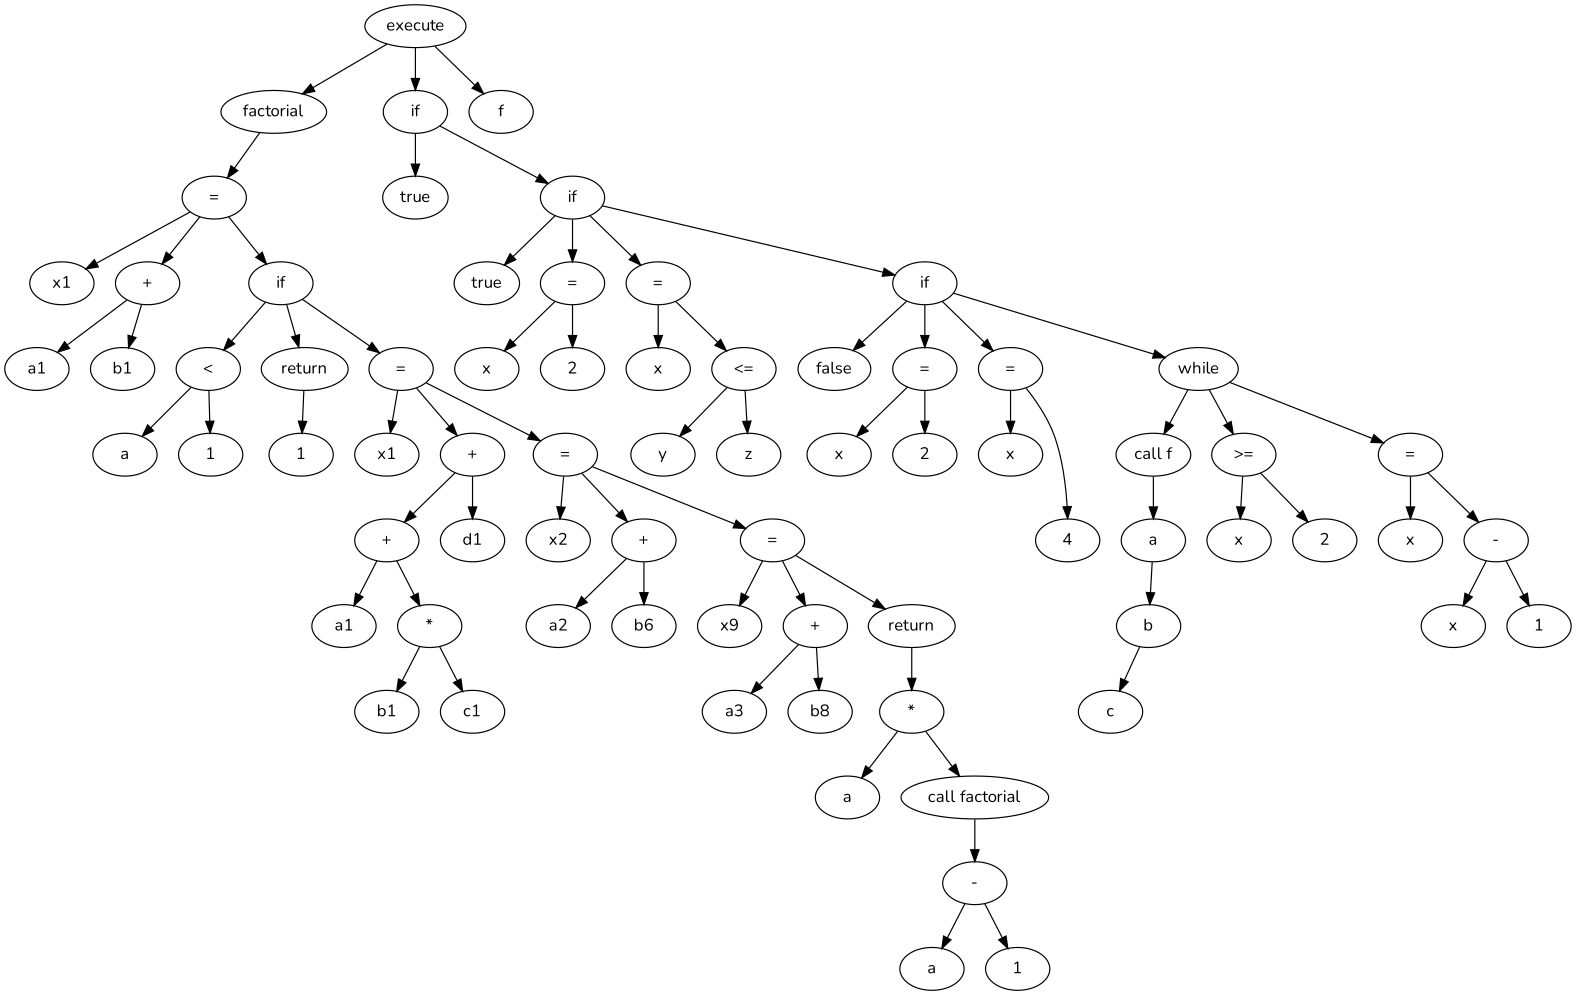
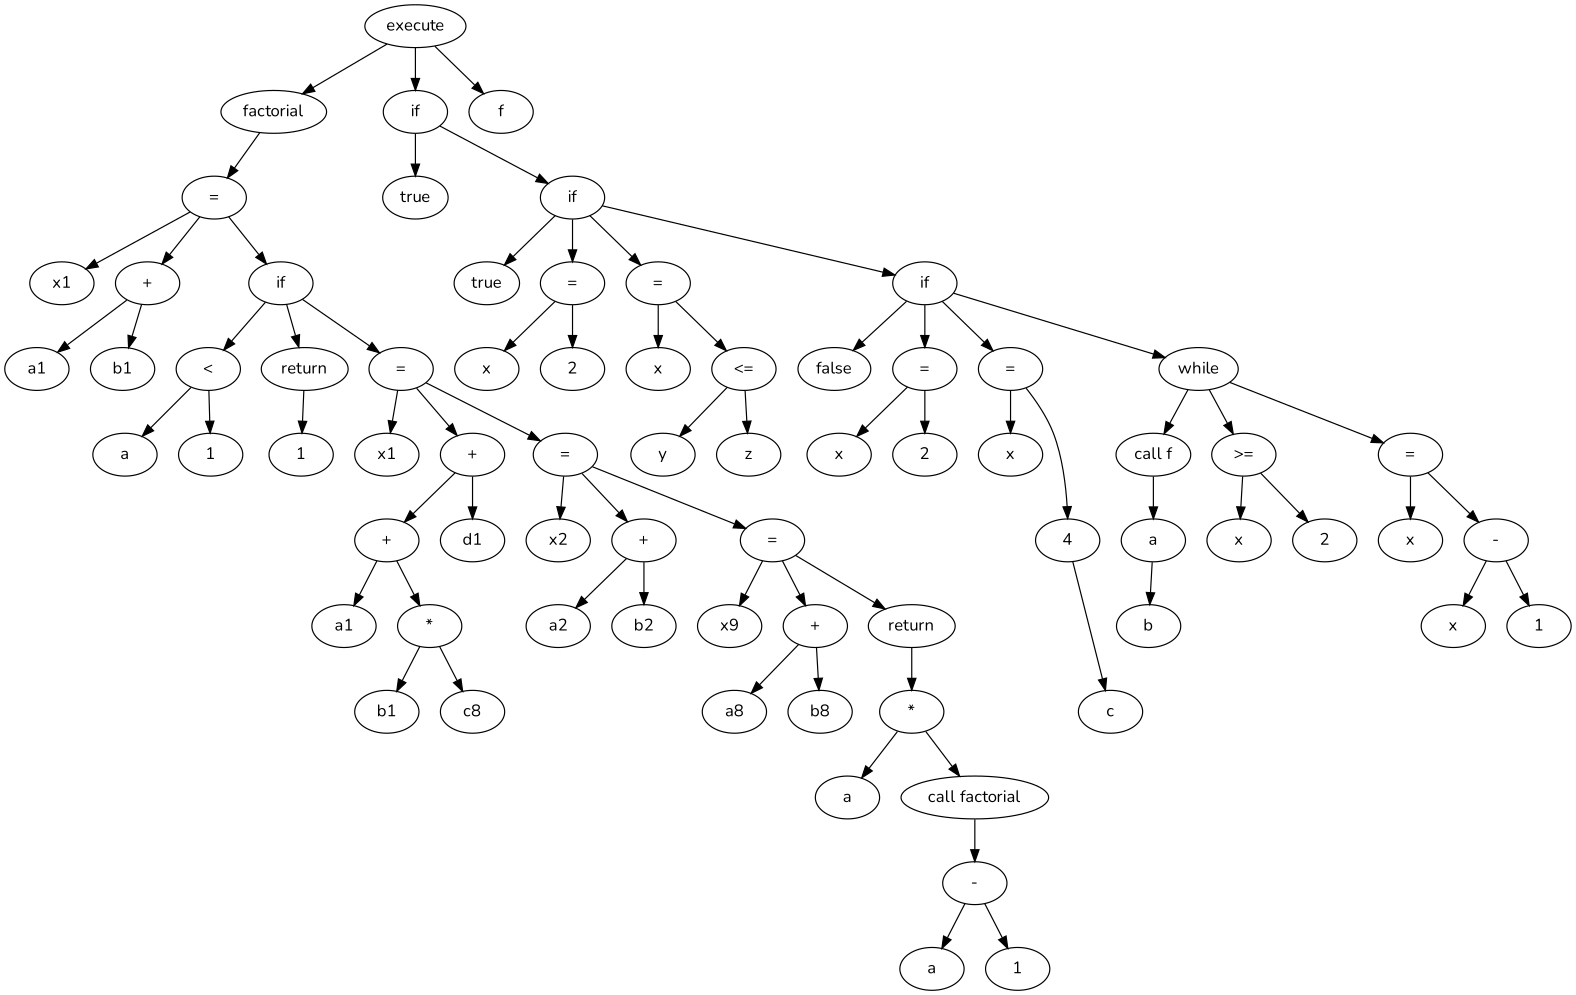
(644, 626) -> (644, 626)
(1132, 664) -> (1088, 620)
(473, 712) -> (473, 712)
(734, 712) -> (734, 712)
